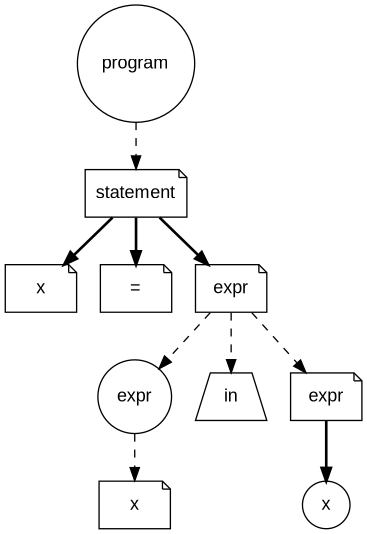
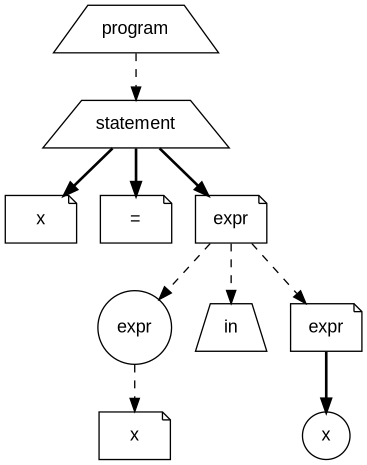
(136, 64) -> (136, 29)
(136, 193) -> (136, 124)
